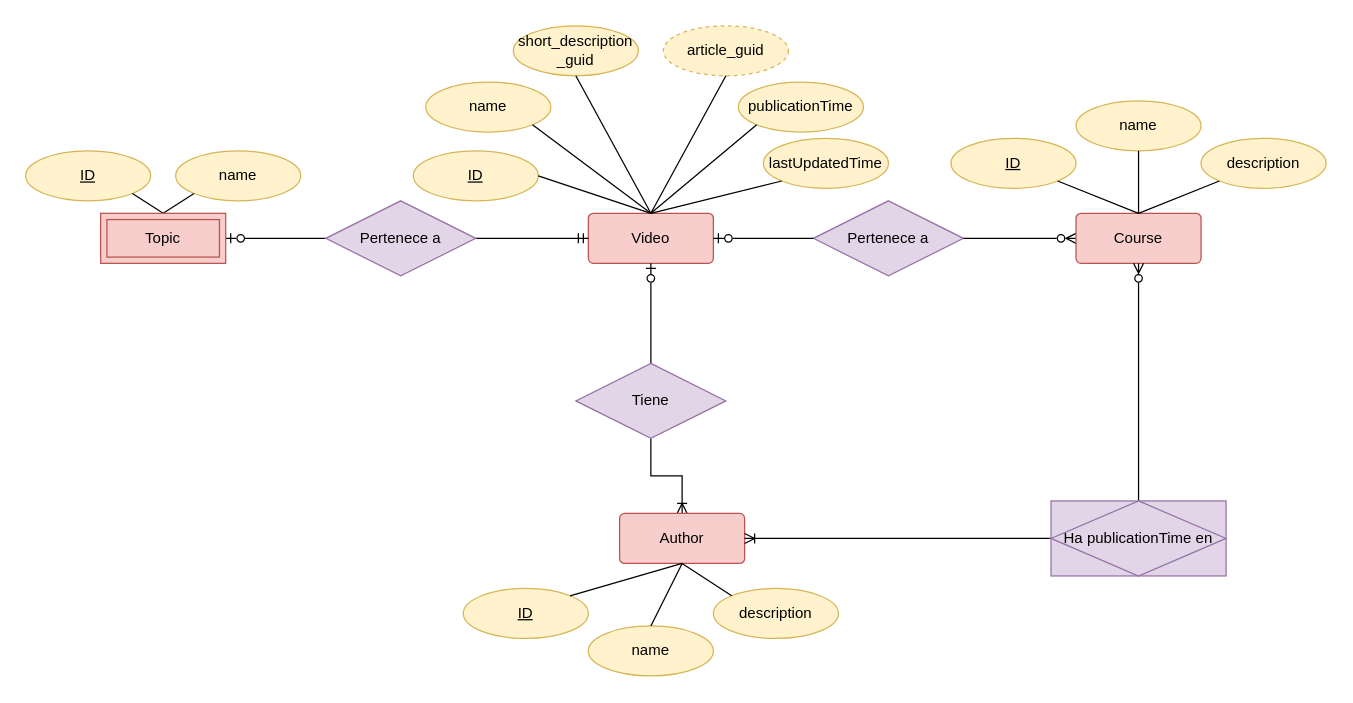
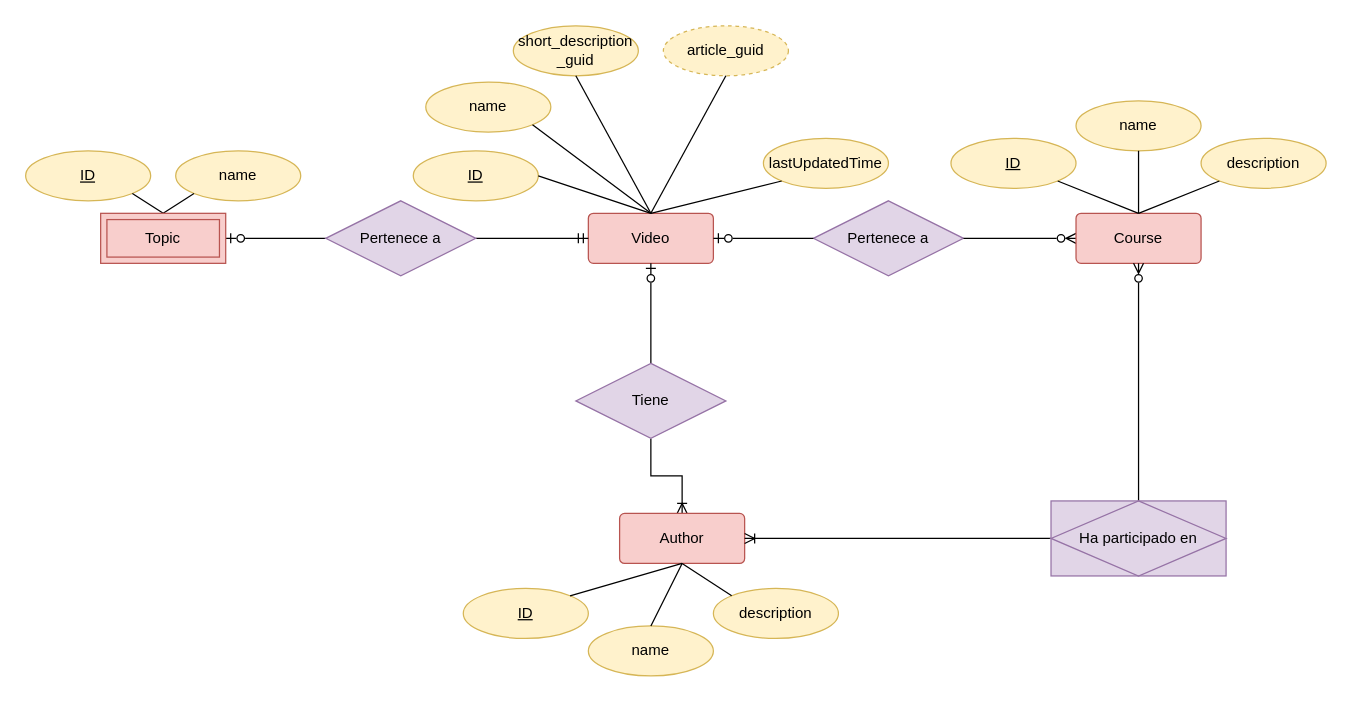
(801, 107) -> none
(706, 167) -> none
(1138, 538) -> (1138, 538)
